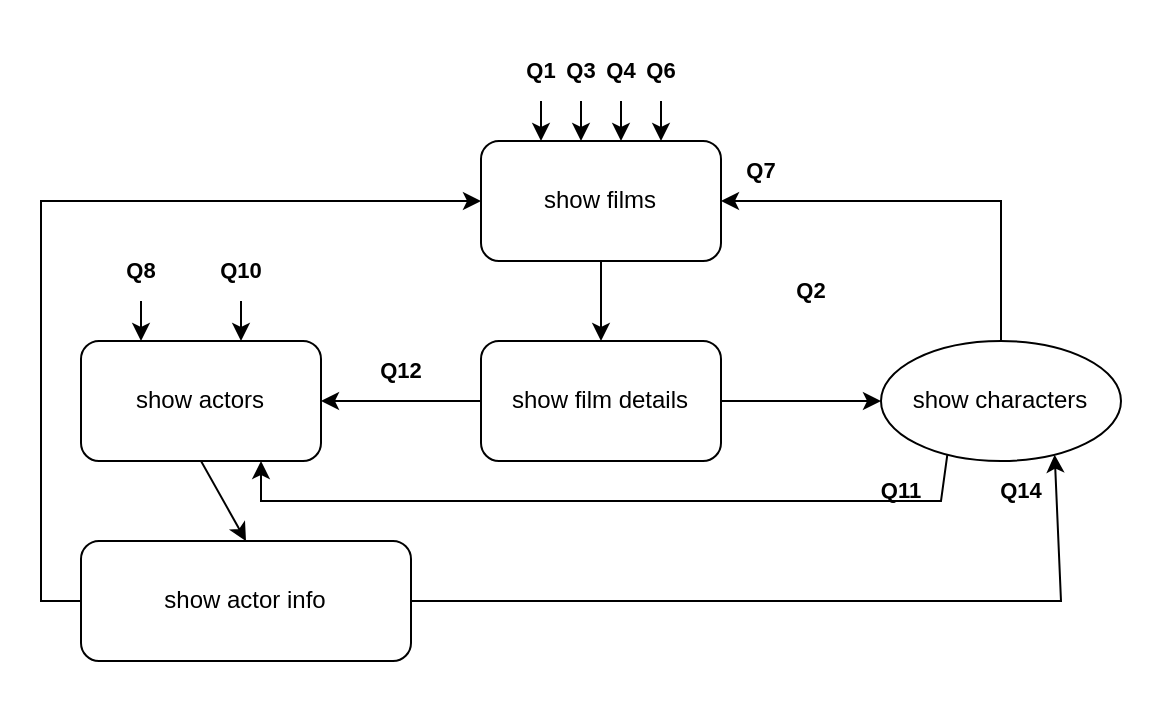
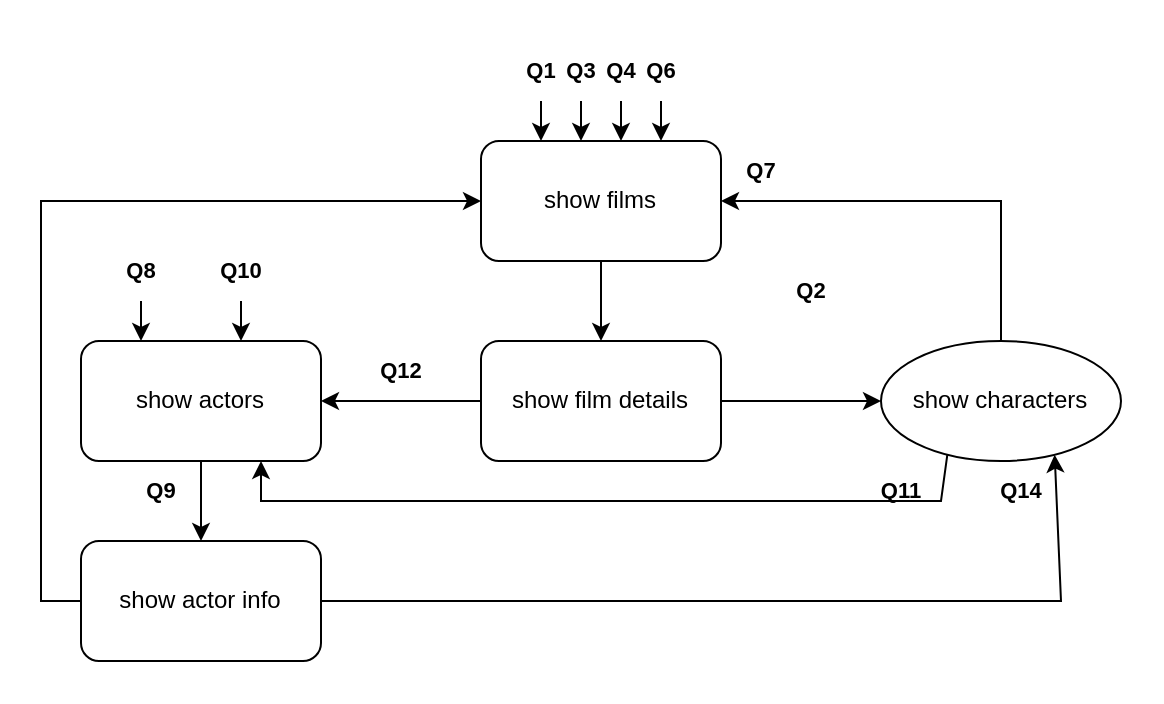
none -> (161, 491)
(246, 601) -> (201, 601)
